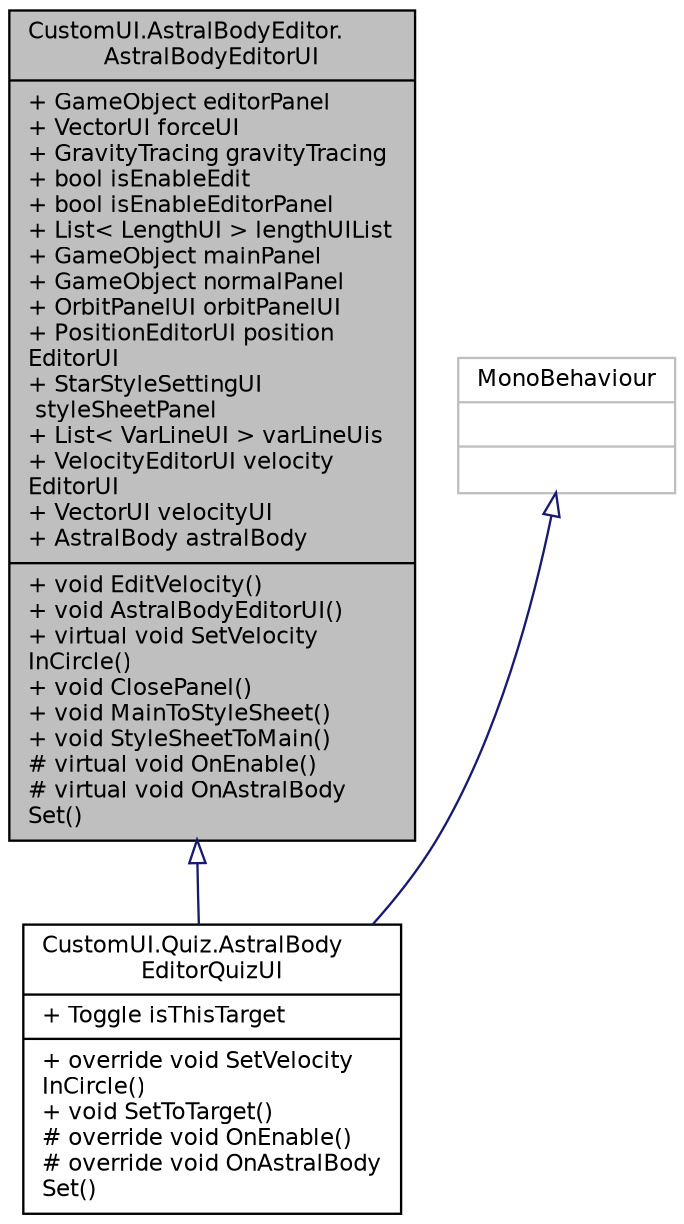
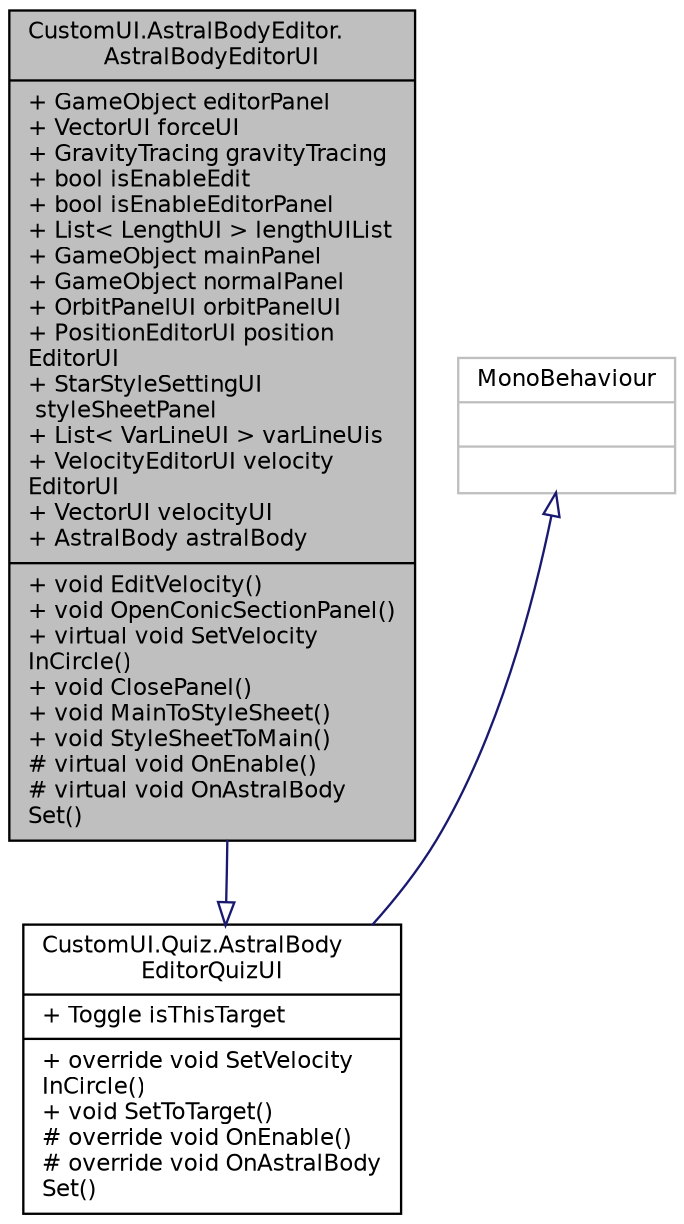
(187, 611) -> (212, 611)
(198, 895) -> (227, 871)
